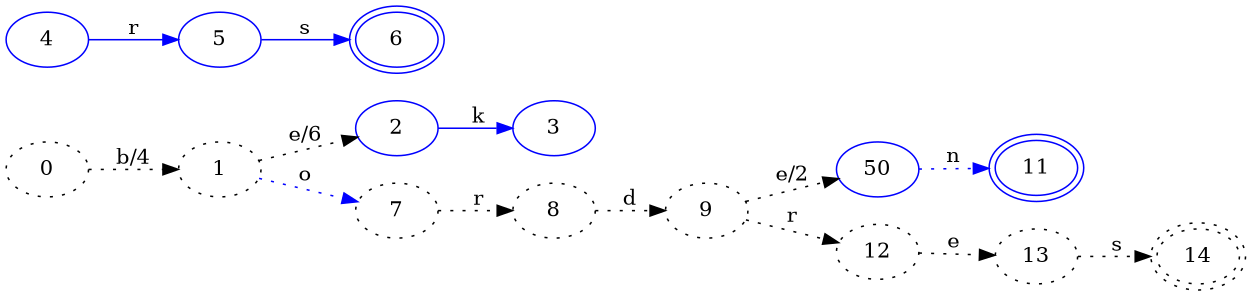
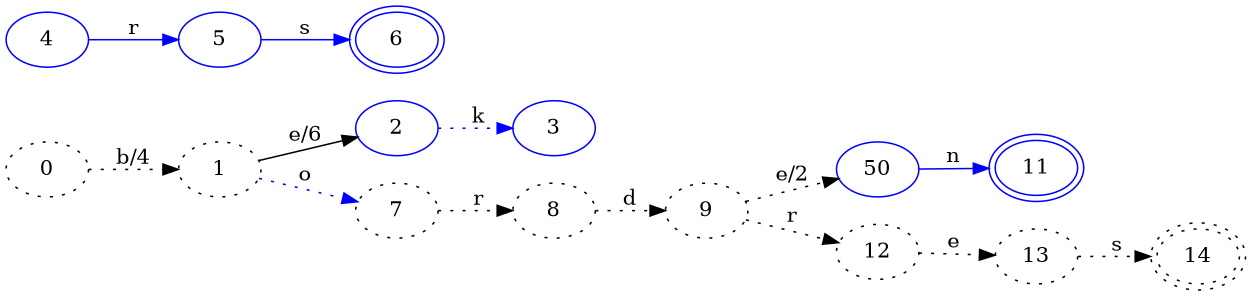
(467, 128) -> (467, 128)
(301, 151) -> (301, 151)
(946, 169) -> (946, 169)
